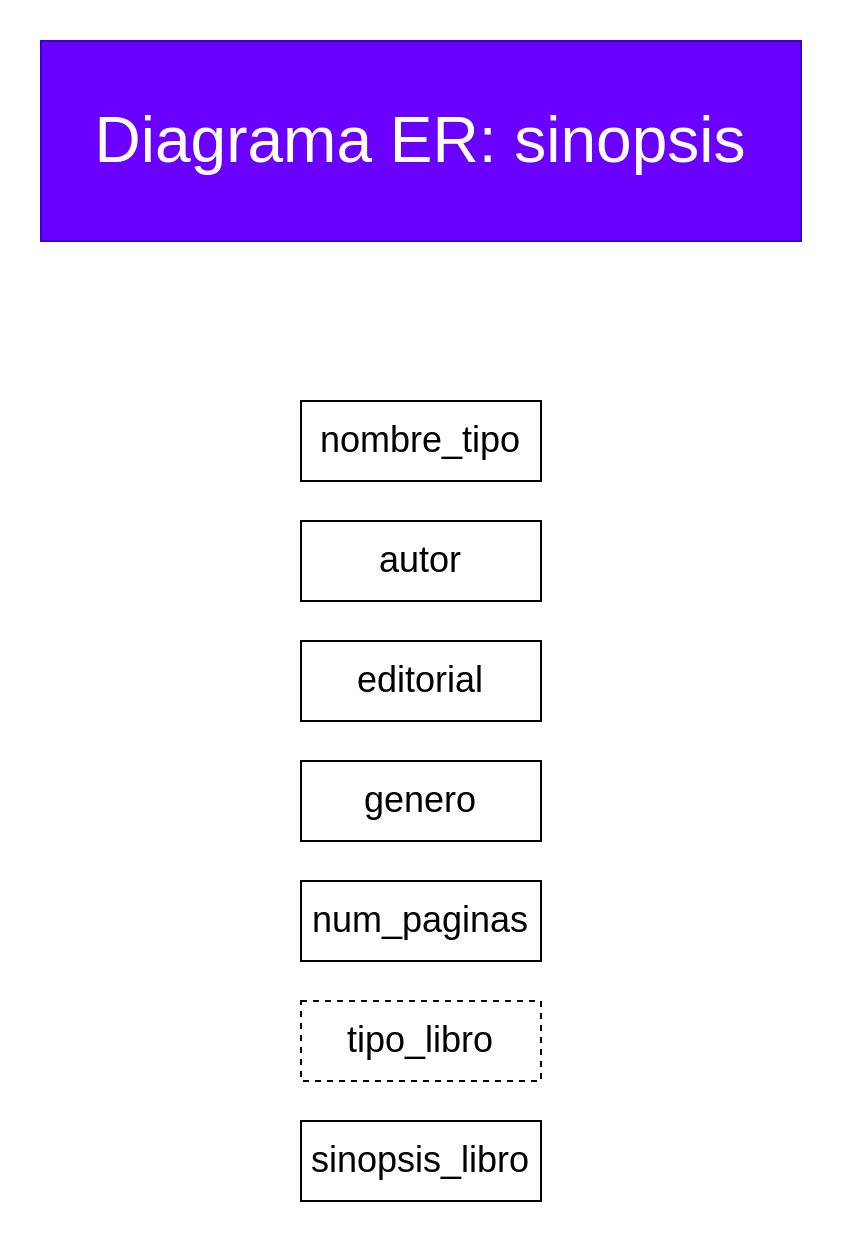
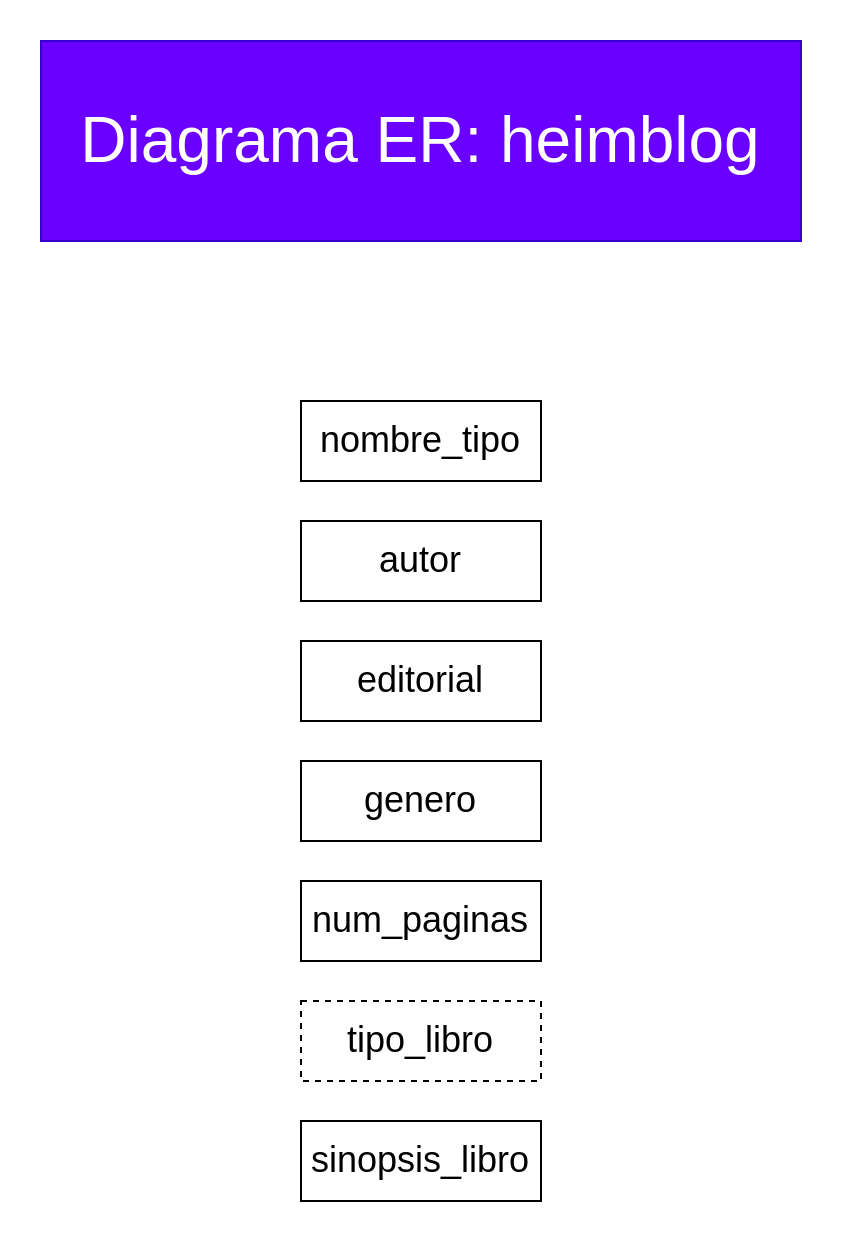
(421, 141) -> (421, 141)
